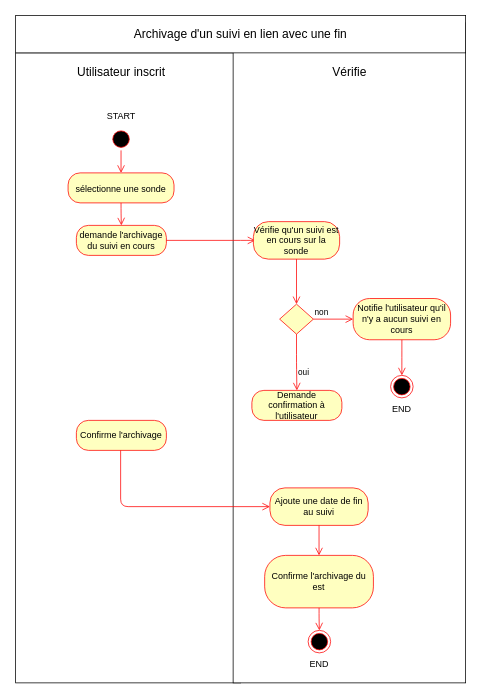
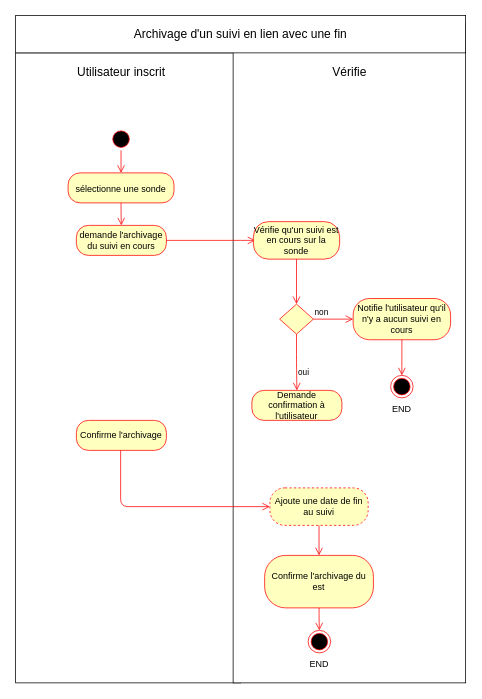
(121, 117) -> none
(319, 507) -> (319, 507)
